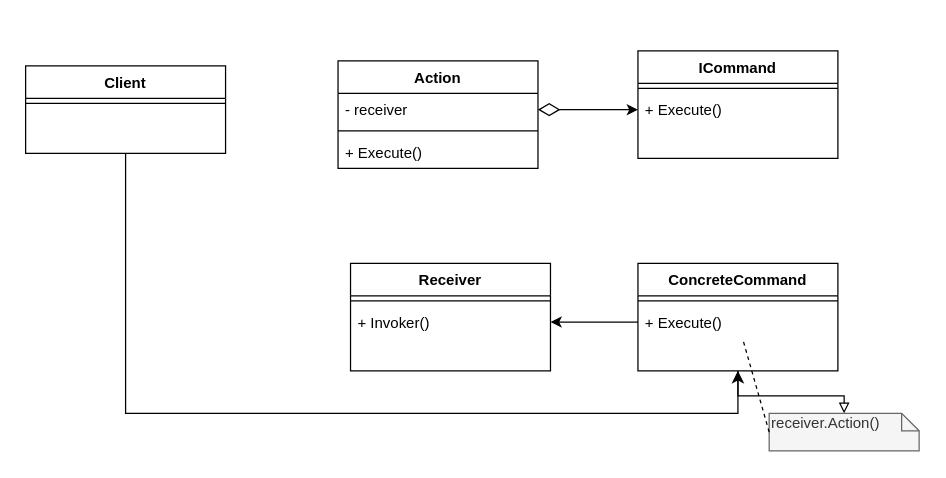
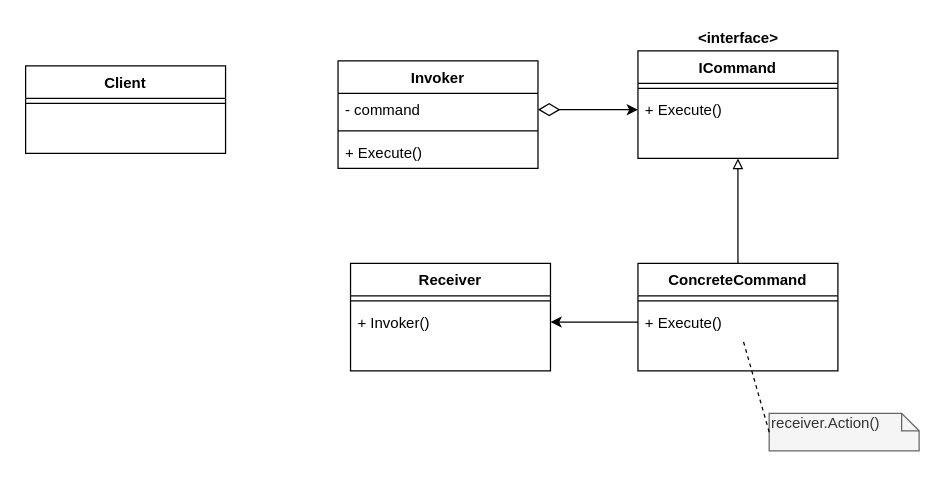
none -> (738, 38)
(438, 78) -> (438, 78)
(383, 110) -> (381, 110)
(795, 396) -> (738, 216)
(311, 413) -> none
